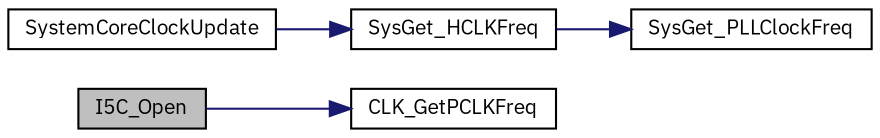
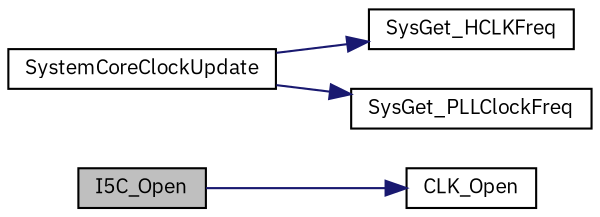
(583, 29) -> (303, 88)
(454, 109) -> (471, 188)
